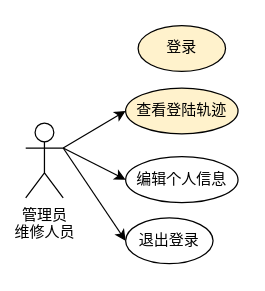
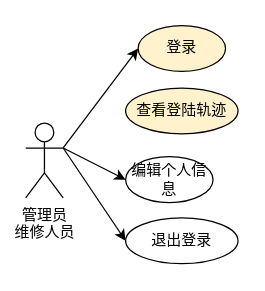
none -> (99, 100)
(92, 131) -> none
(182, 180) -> (169, 180)
(169, 241) -> (182, 241)
